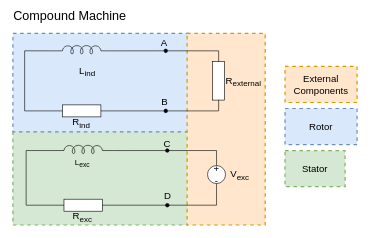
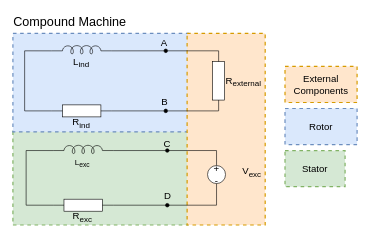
(72, 15) -> (72, 21)
(87, 72) -> (81, 63)
(240, 175) -> (252, 172)
